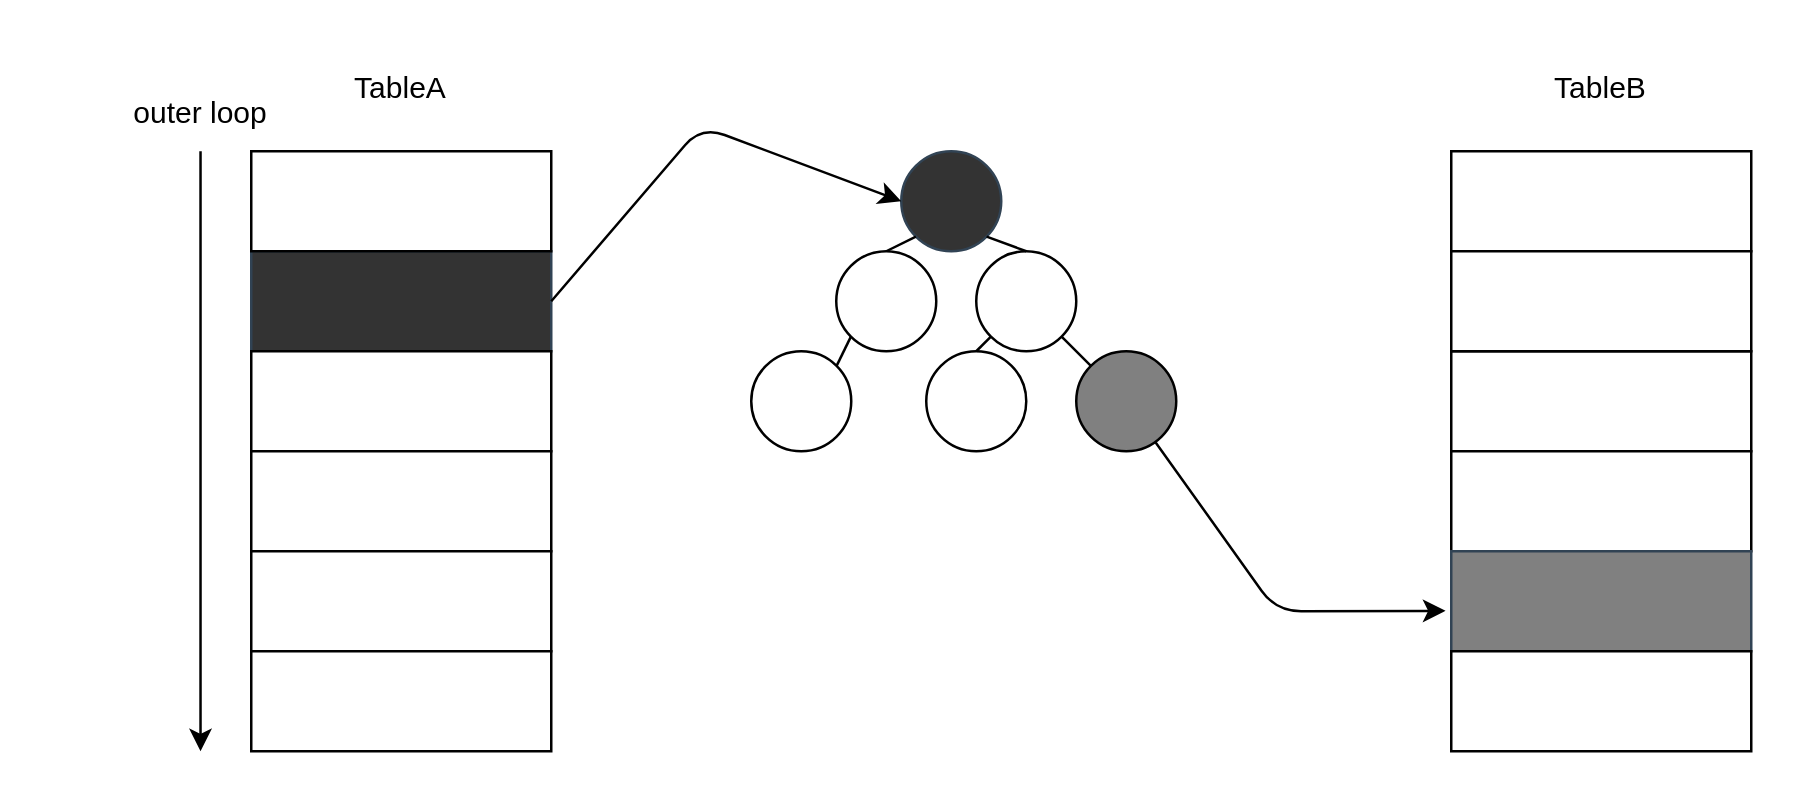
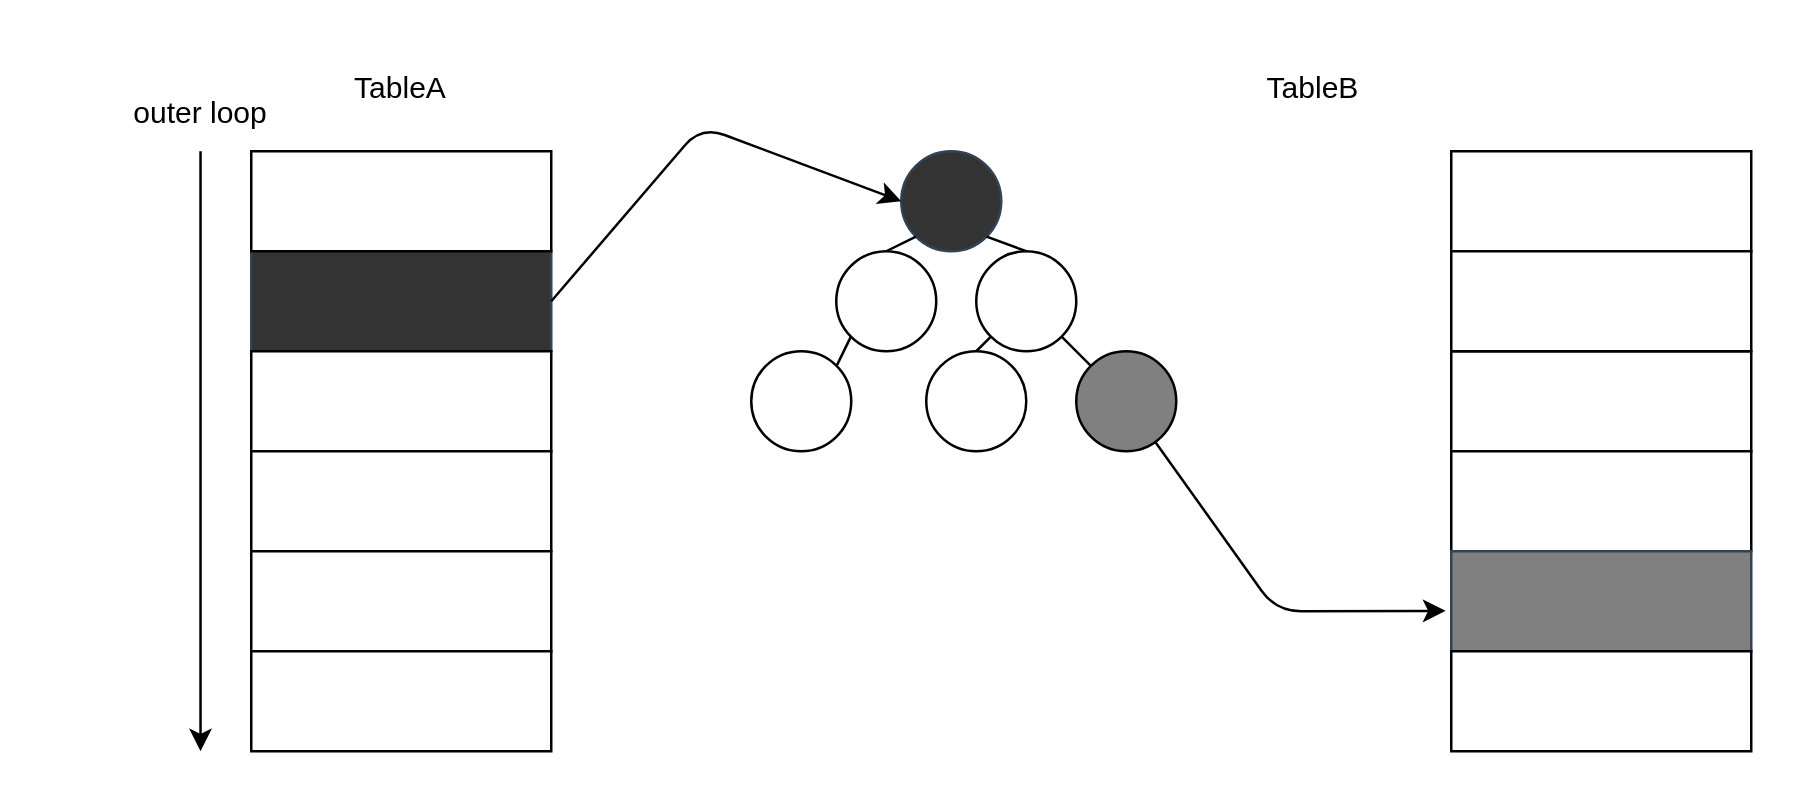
(1601, 89) -> (1314, 89)
